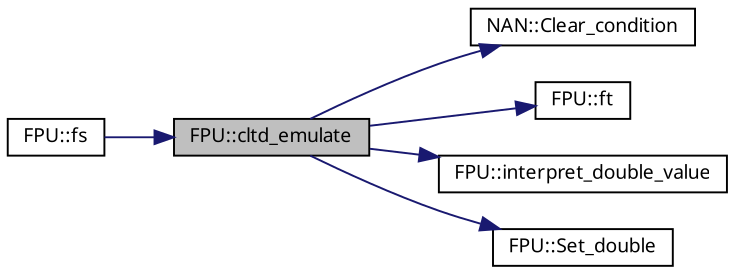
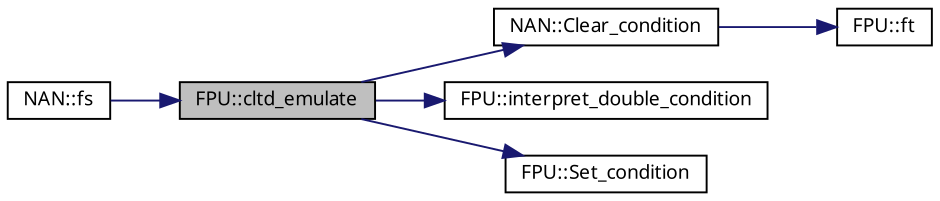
(443, 117) -> (768, 27)
(56, 137) -> (59, 101)
(583, 174) -> (606, 101)
(583, 247) -> (606, 174)
